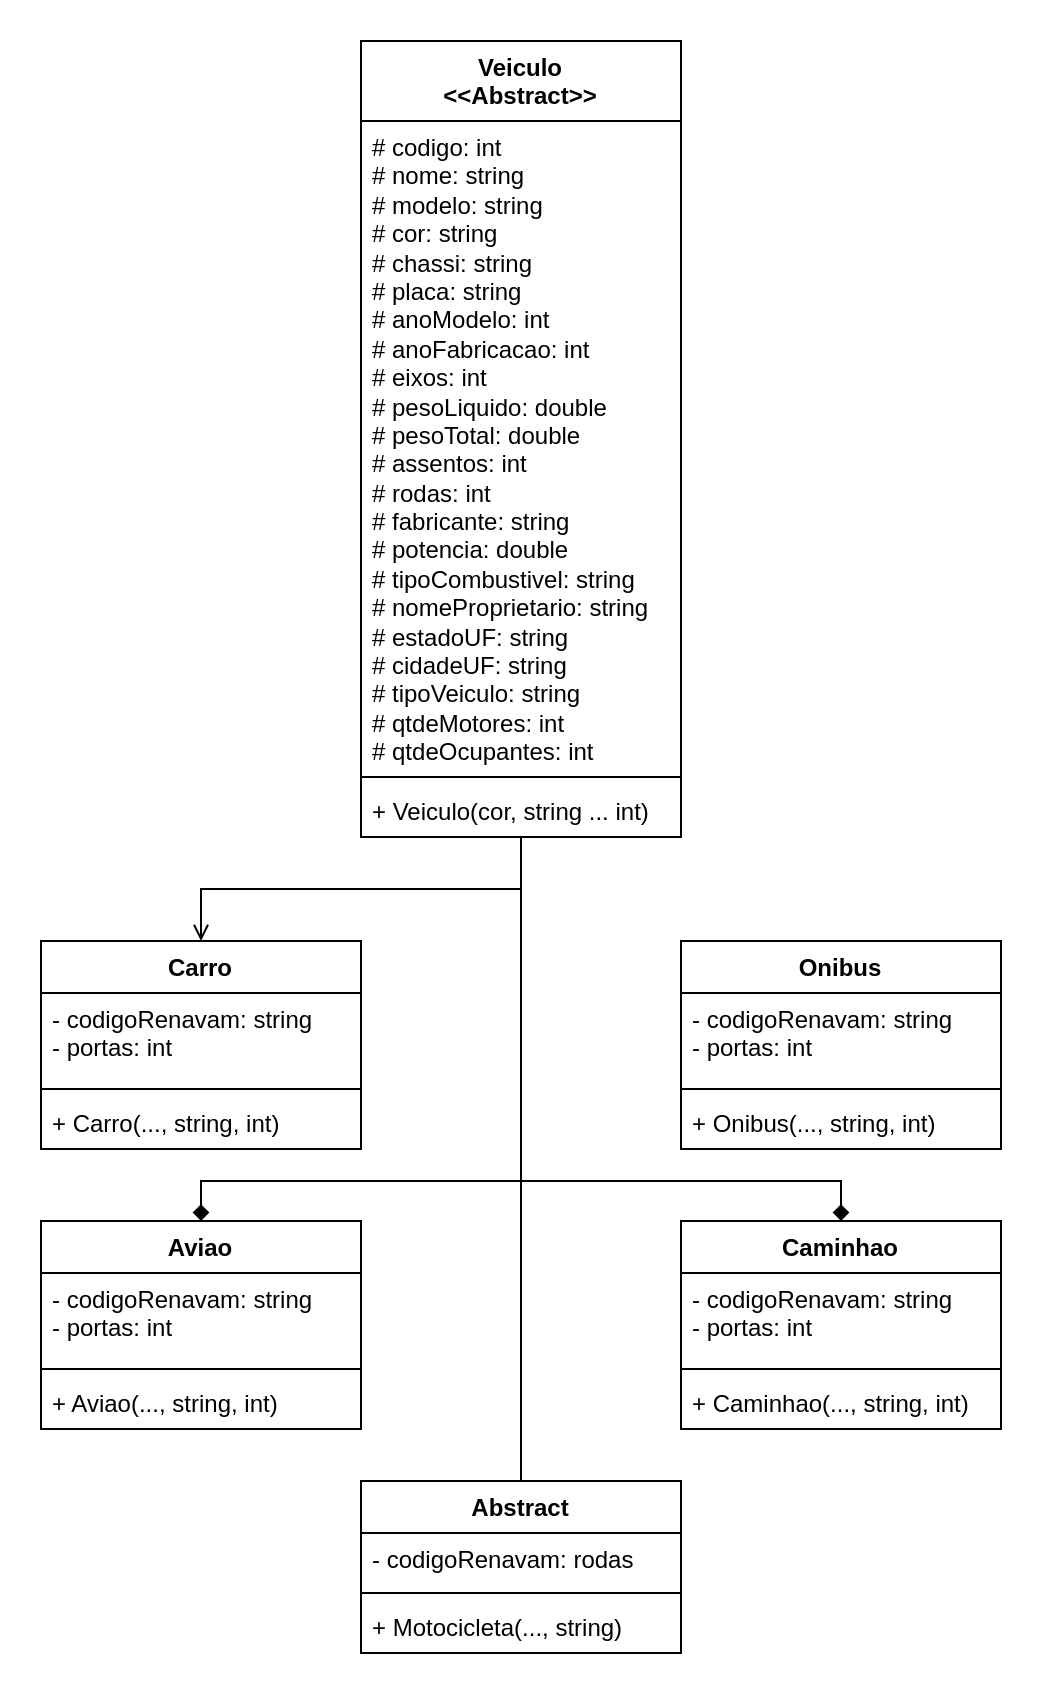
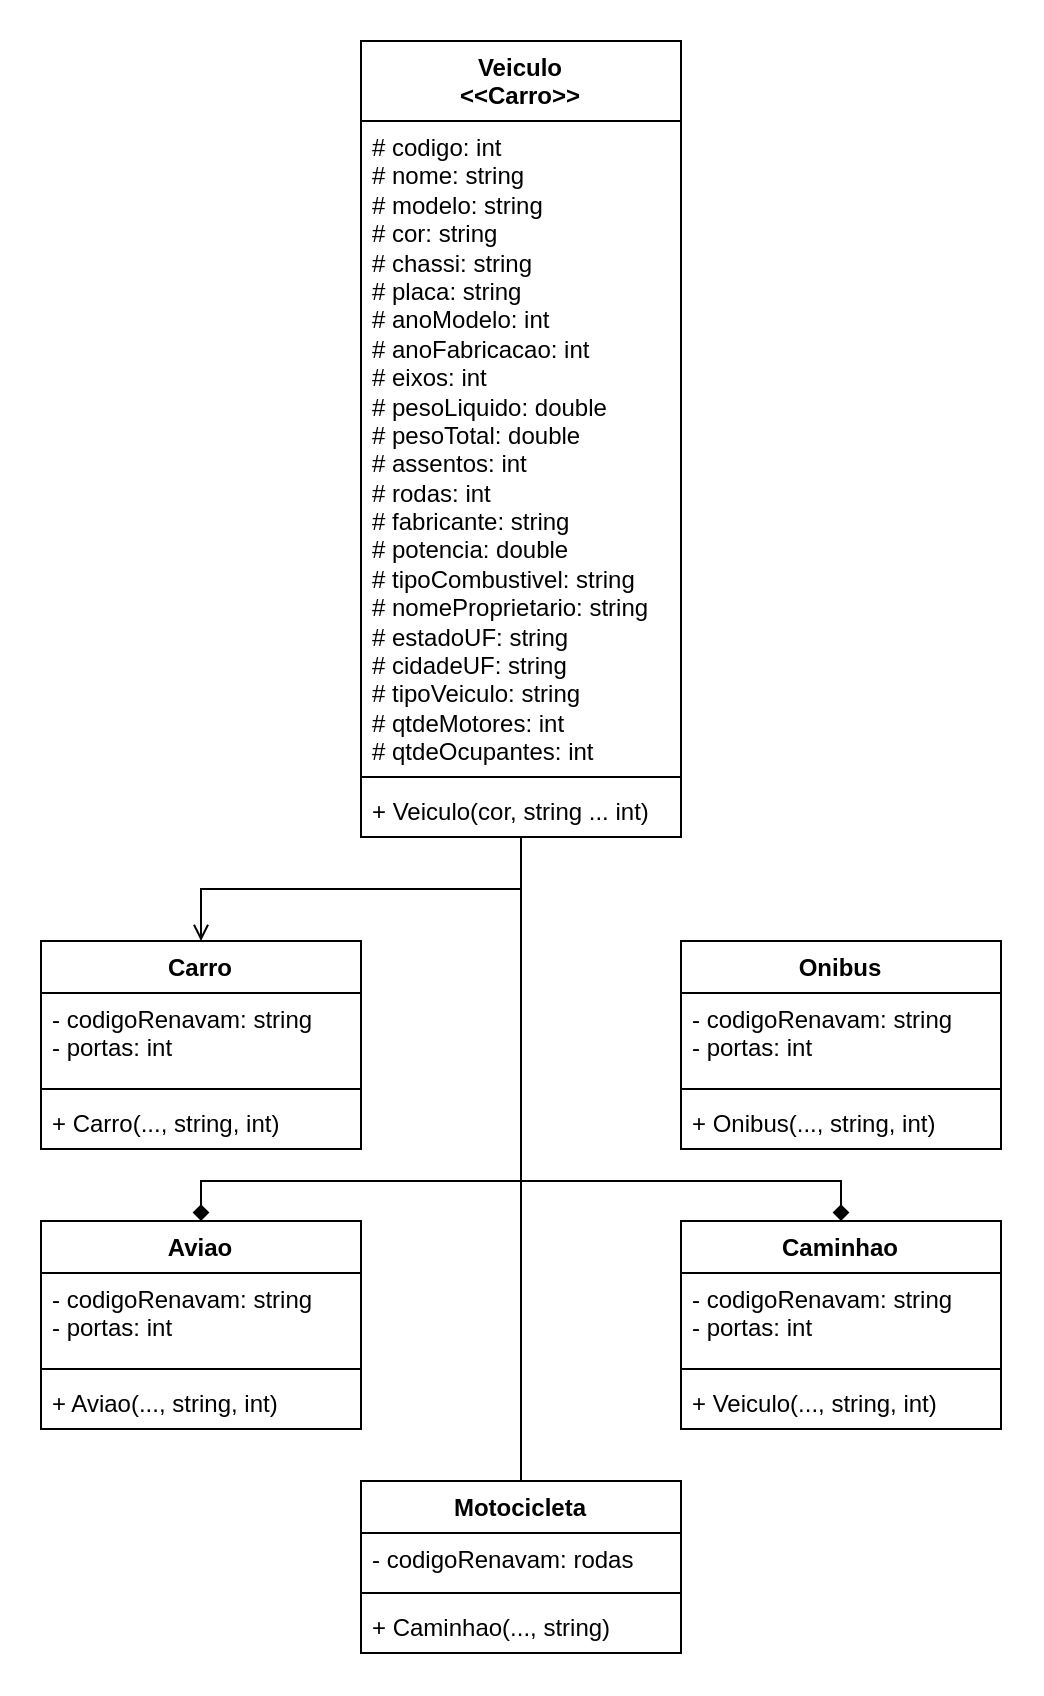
(521, 84) -> (521, 84)
(843, 1420) -> (837, 1405)
(521, 1509) -> (521, 1509)
(520, 1629) -> (503, 1629)
